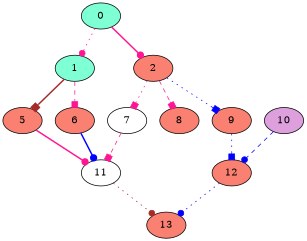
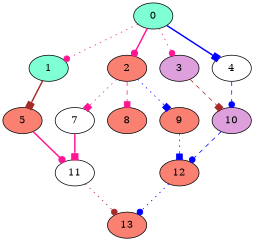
none -> (179, 68)
none -> (232, 68)
(75, 121) -> none
(116, 143) -> (75, 143)
